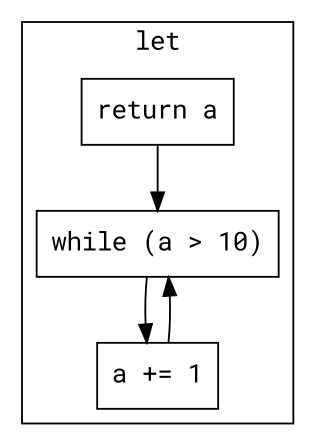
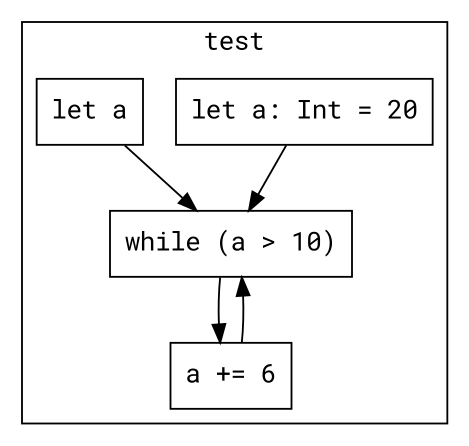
(158, 43) -> (235, 43)
(158, 112) -> (90, 112)
none -> (304, 112)
(158, 376) -> (231, 376)
